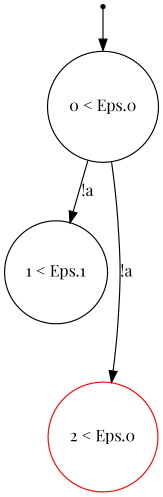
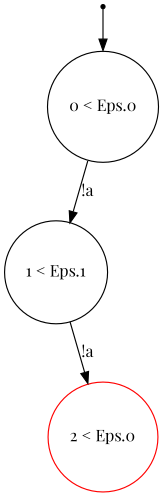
(120, 266) -> (77, 347)
